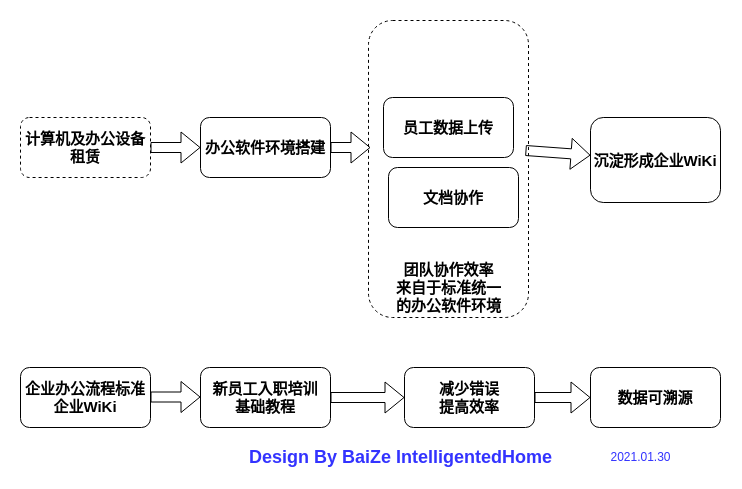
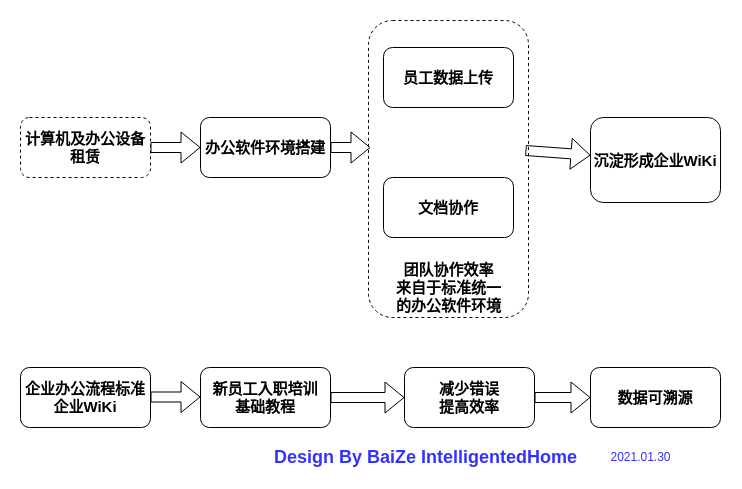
(449, 128) -> (449, 78)
(454, 198) -> (449, 208)
(401, 458) -> (426, 458)
